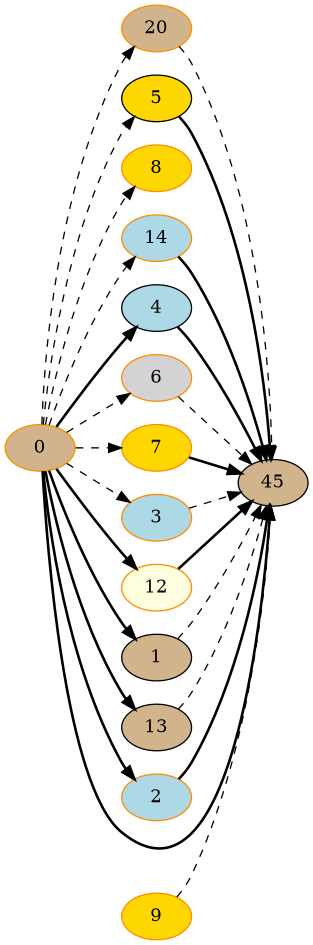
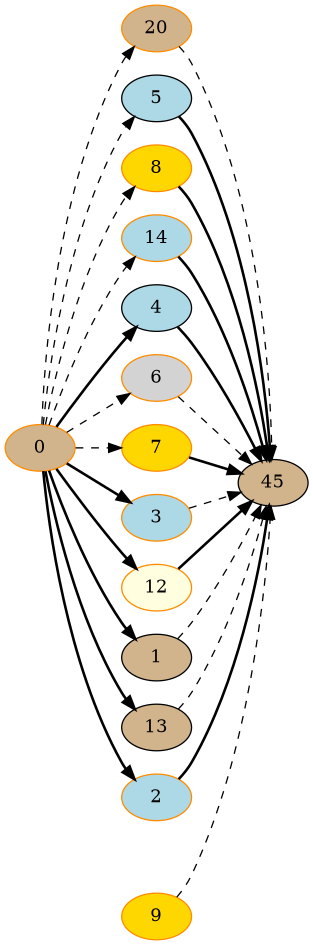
(157, 98) -> (157, 98)
(93, 479) -> (93, 479)
(135, 838) -> (237, 311)
